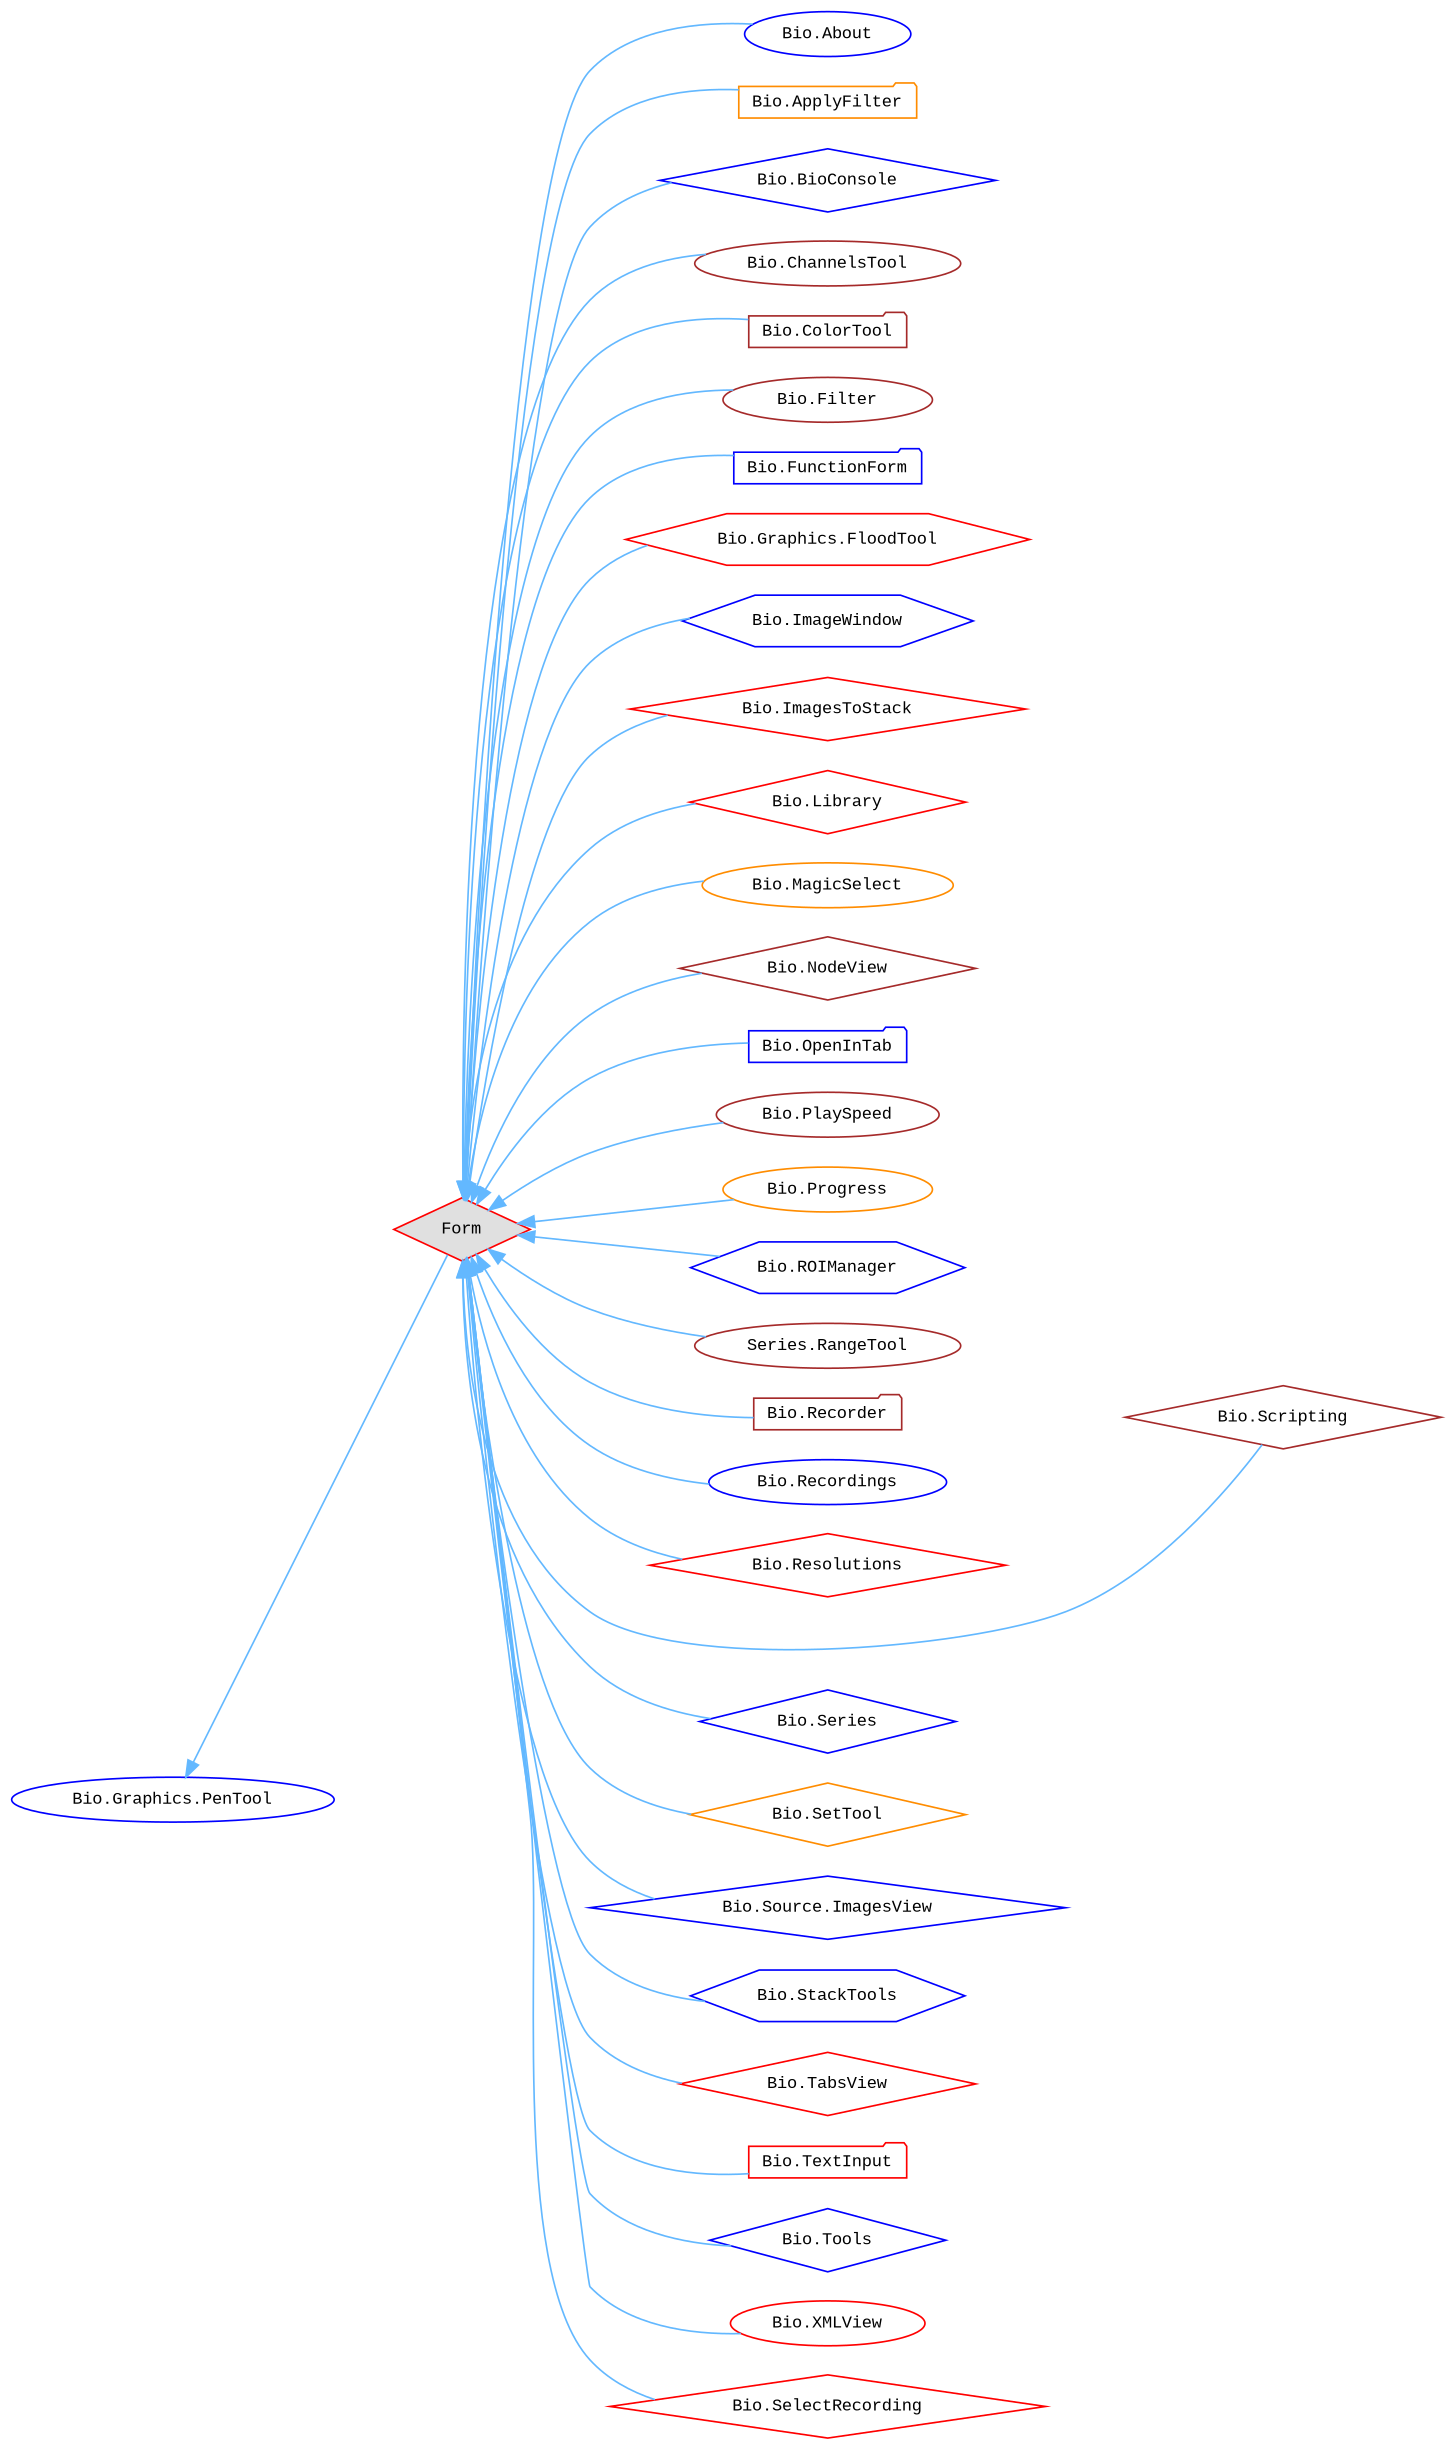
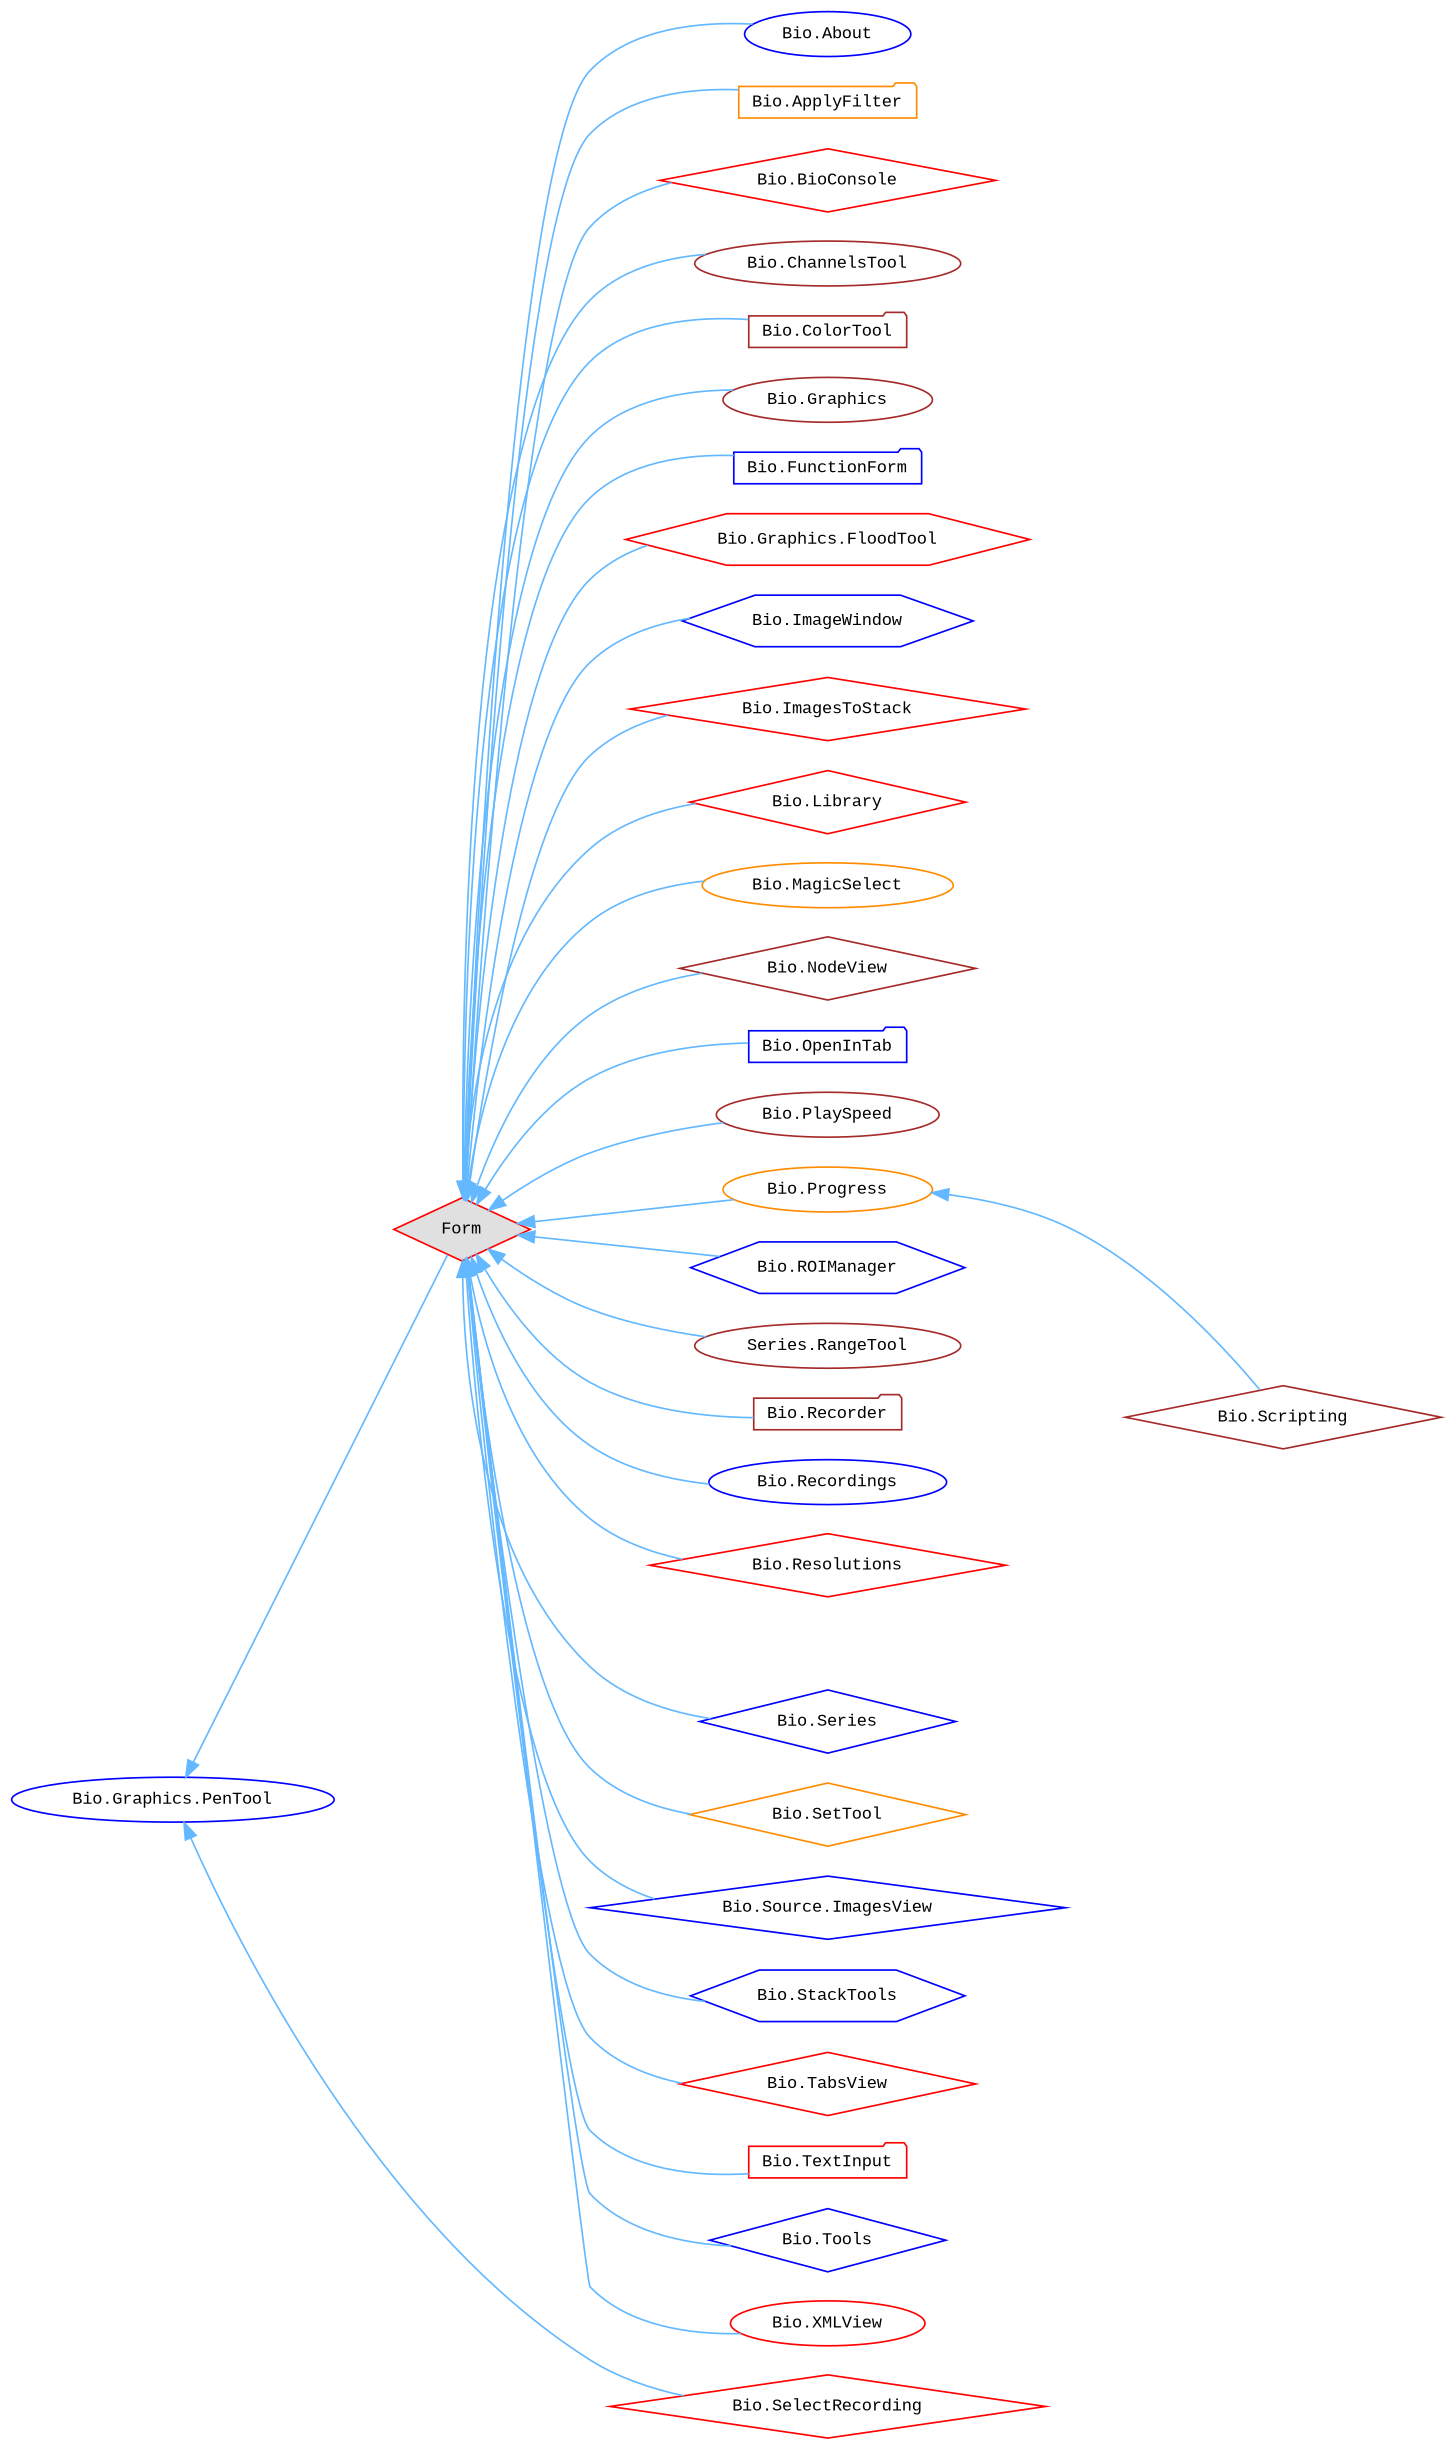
(828, 180) -> (828, 180)
(828, 400) -> (828, 400)
(773, 1649) -> (1123, 1260)
(533, 1918) -> (386, 2167)
